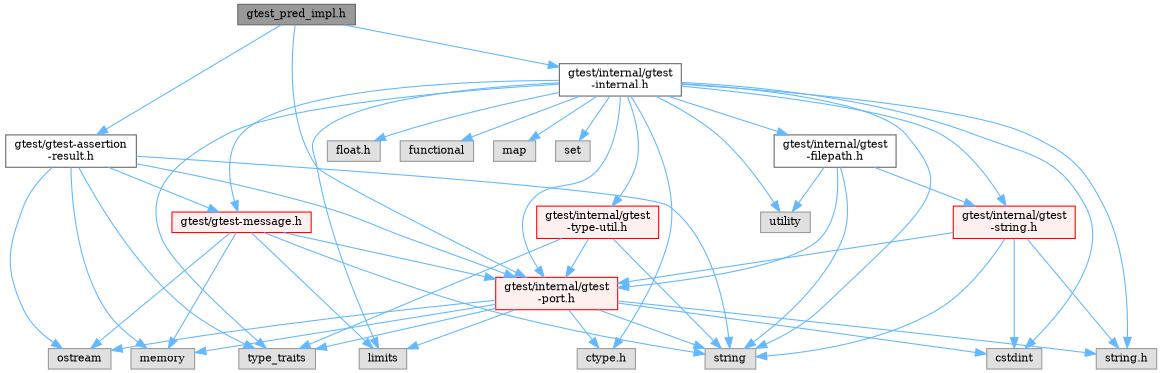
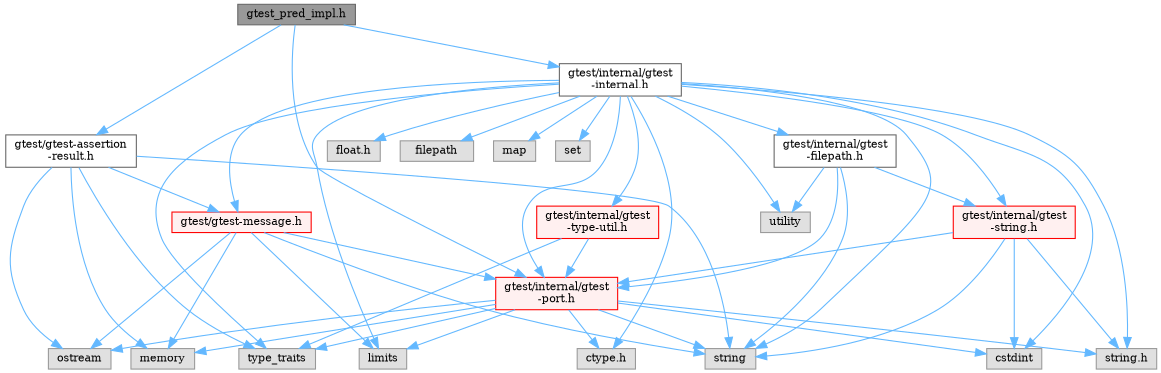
(437, 151) -> (437, 151)
(315, 205) -> none
(663, 290) -> none
